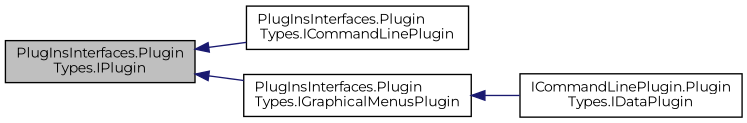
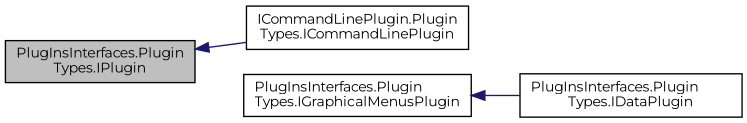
(358, 28) -> (358, 28)
(226, 78) -> none
(631, 95) -> (631, 95)
